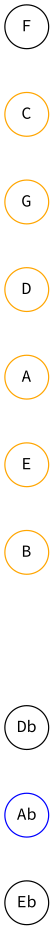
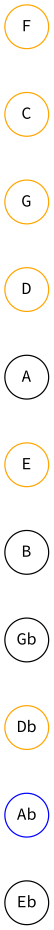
(27, 27) -> (27, 27)
(27, 377) -> (27, 377)
(27, 552) -> (27, 552)
none -> (27, 640)
(27, 728) -> (27, 728)
